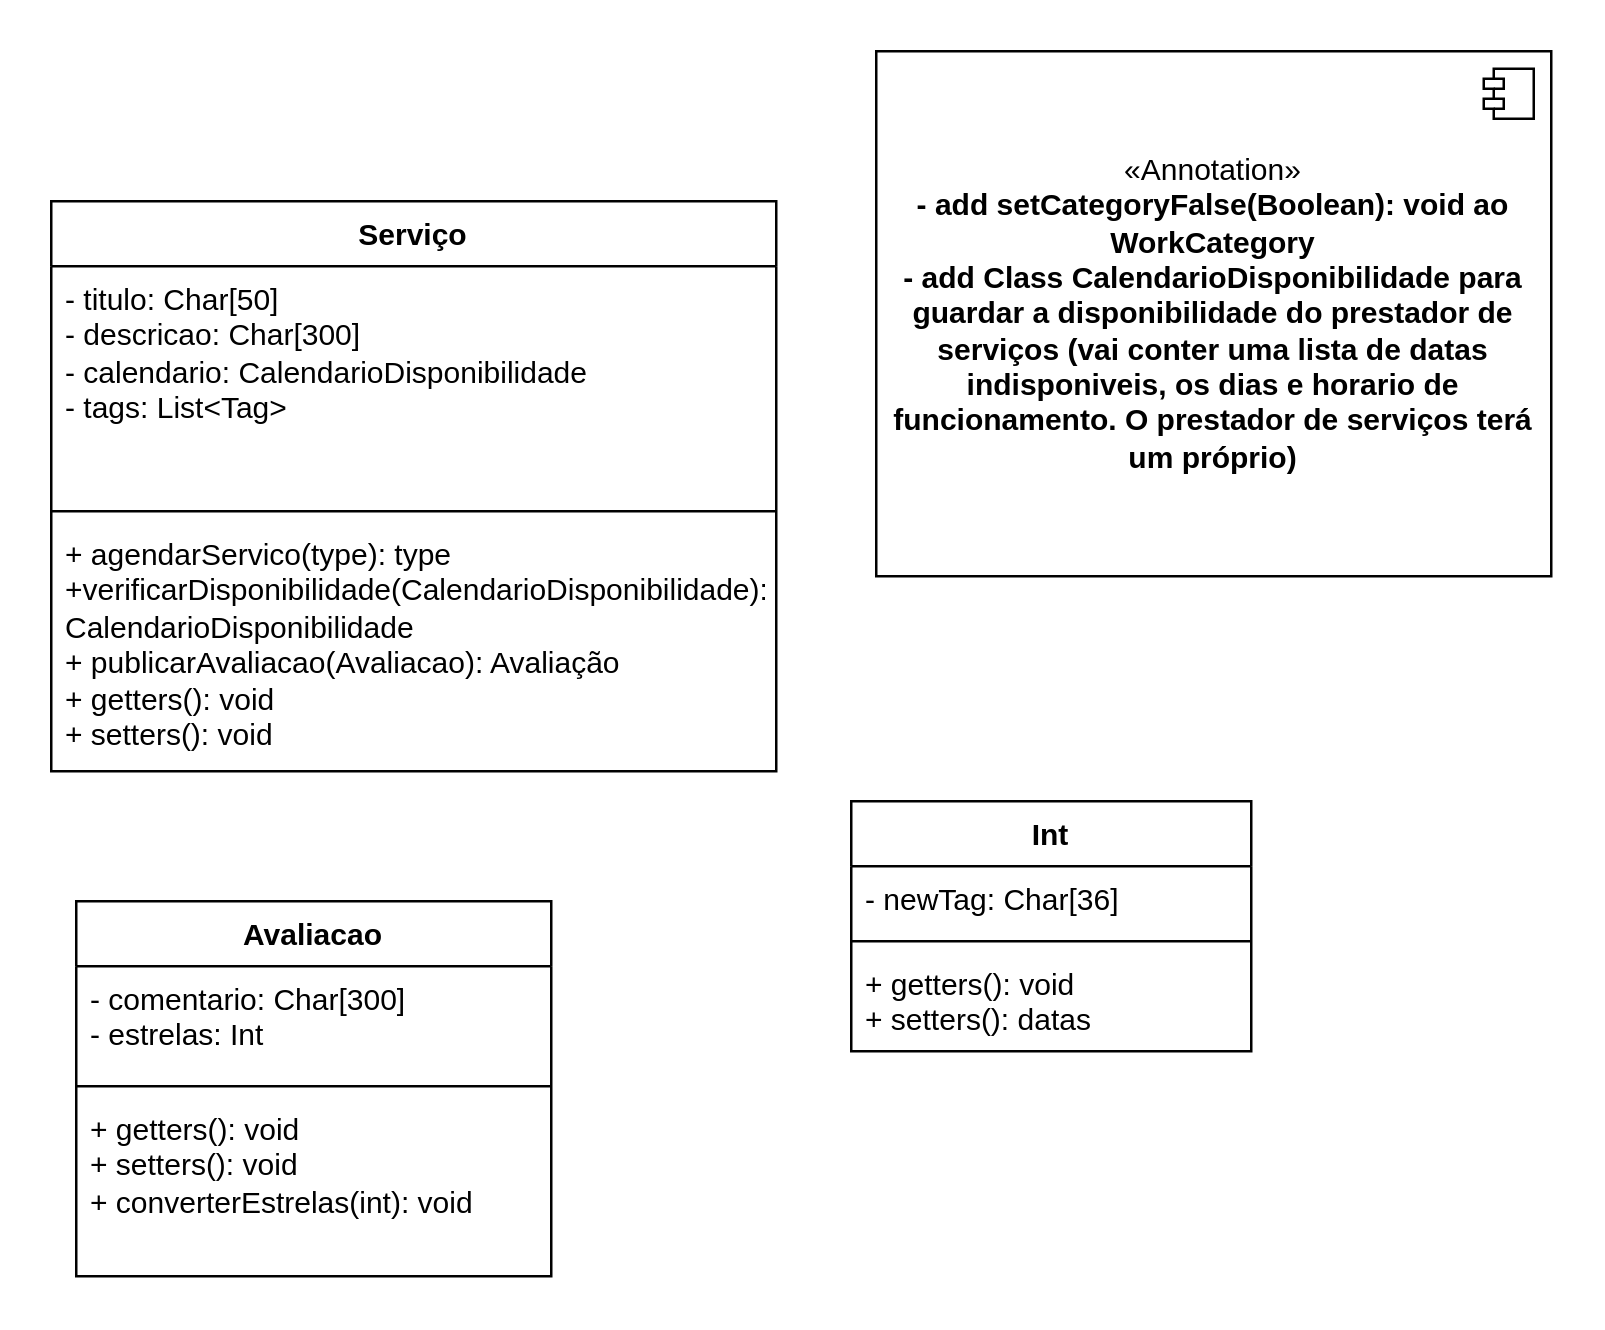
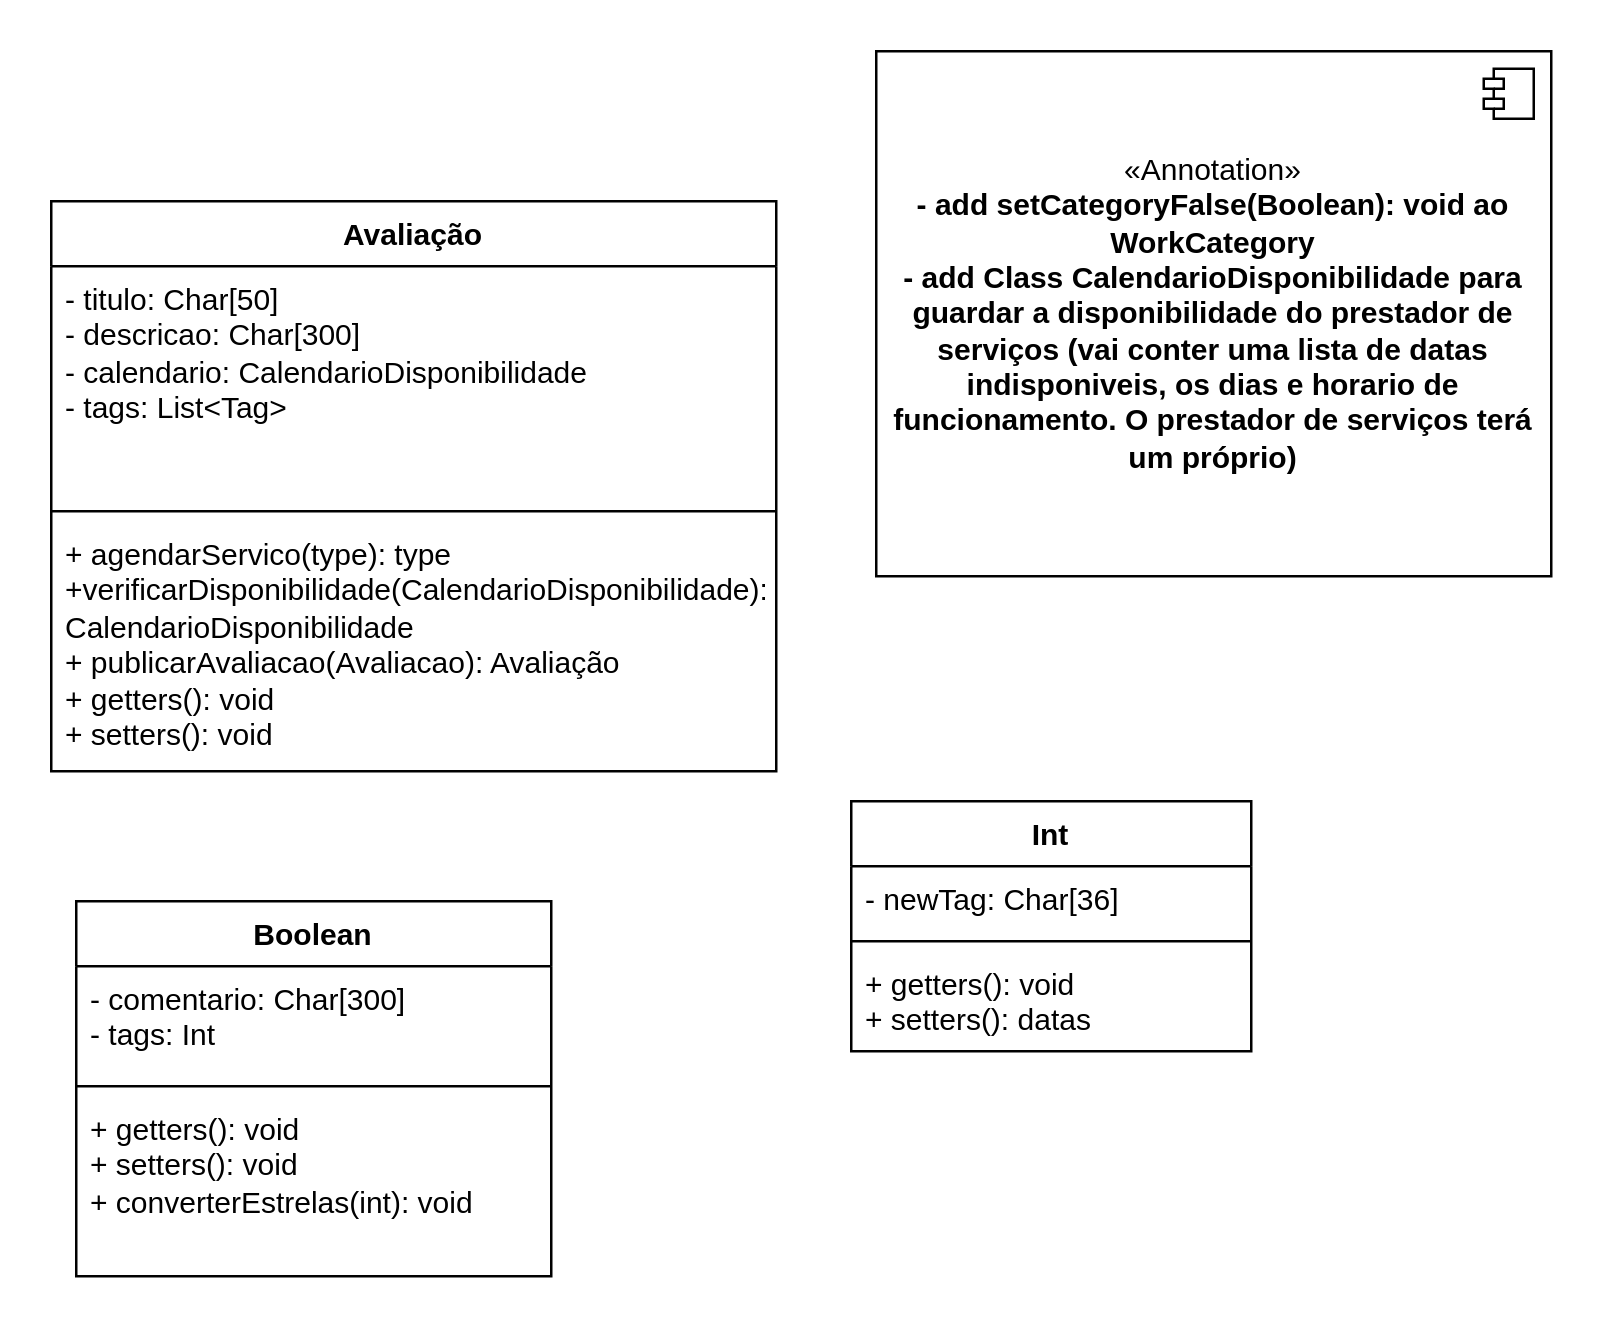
(414, 237) -> (414, 237)
(314, 937) -> (314, 937)
(269, 1020) -> (269, 1020)
